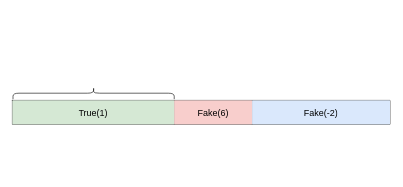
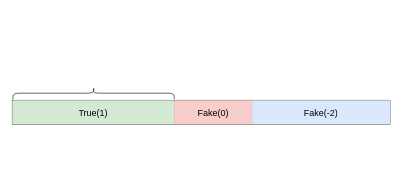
(213, 113) -> (213, 113)
